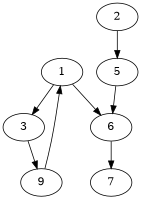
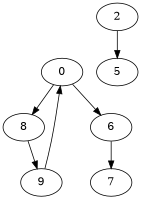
(62, 72) -> (62, 72)
(115, 96) -> none
(24, 127) -> (24, 127)
